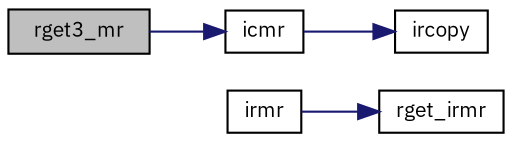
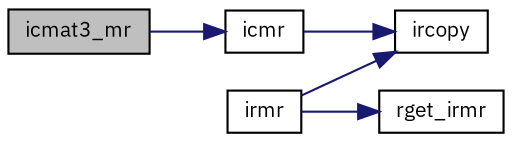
(79, 32) -> (79, 32)
none -> (339, 78)
